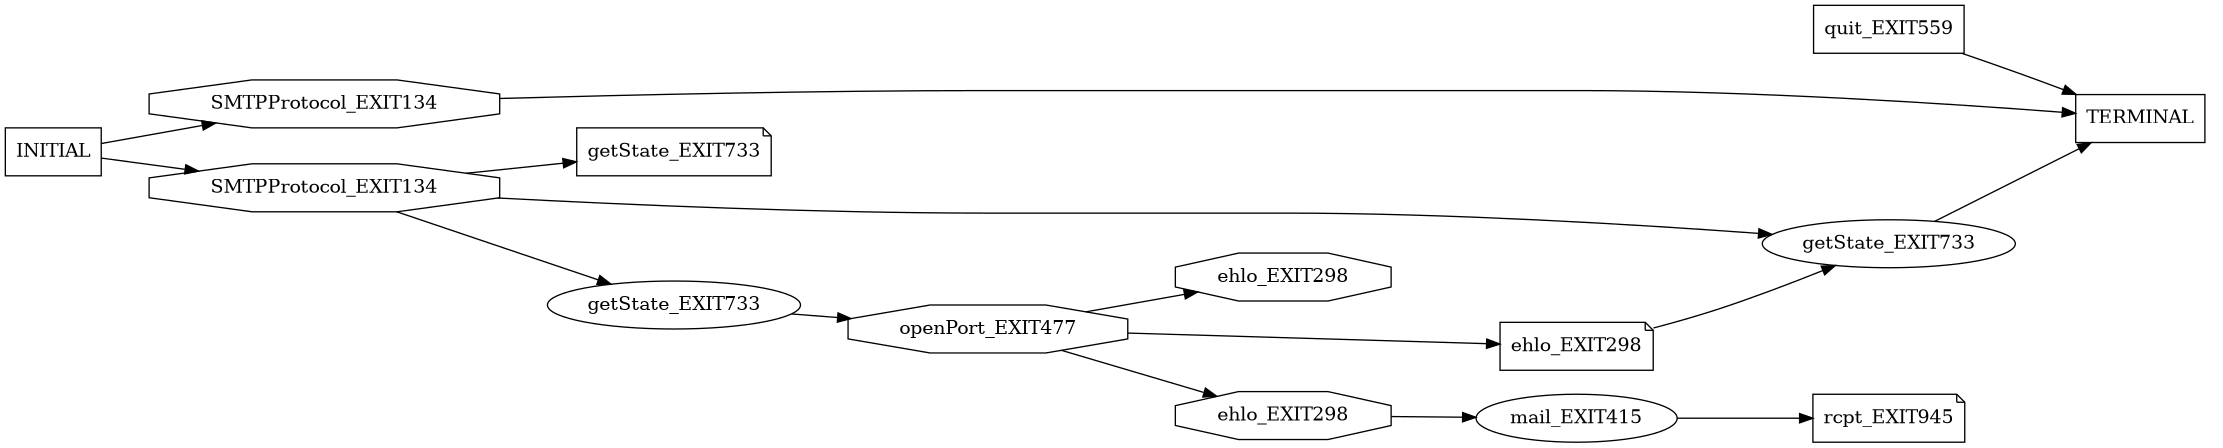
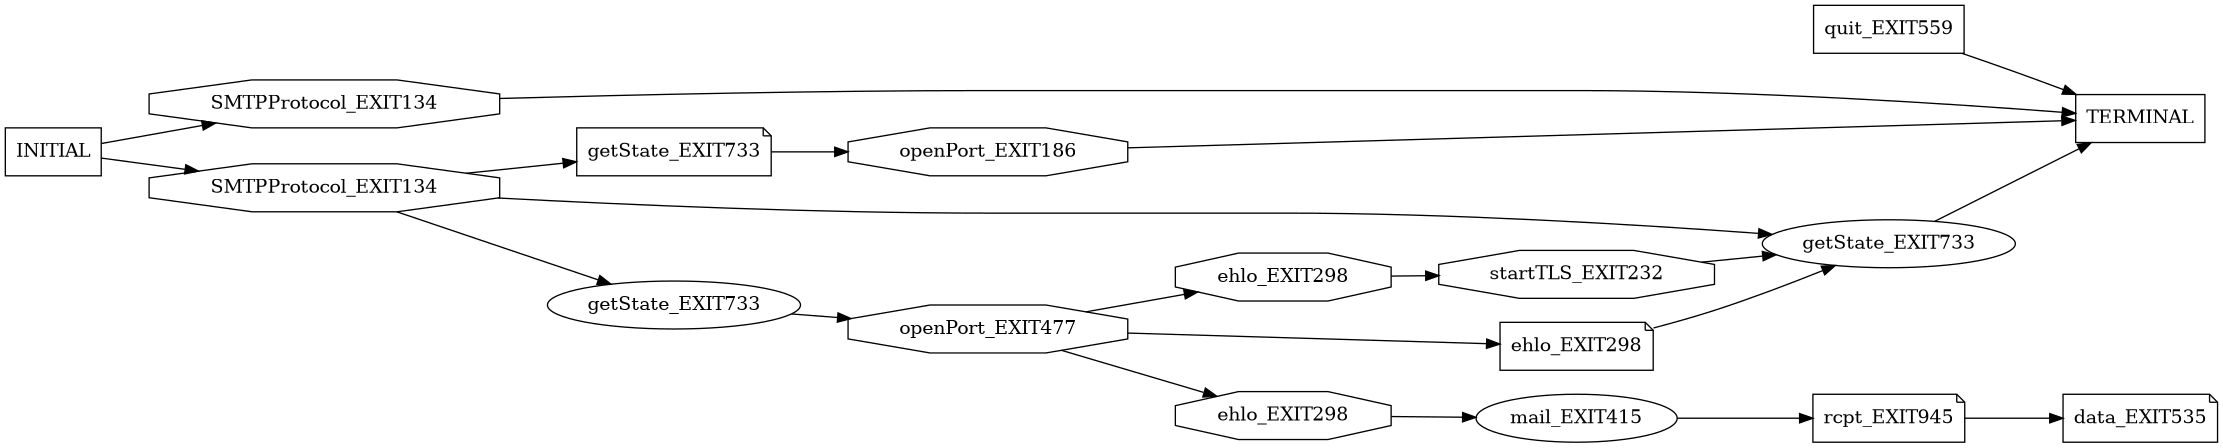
none -> (988, 152)
none -> (1577, 274)
none -> (2140, 418)
